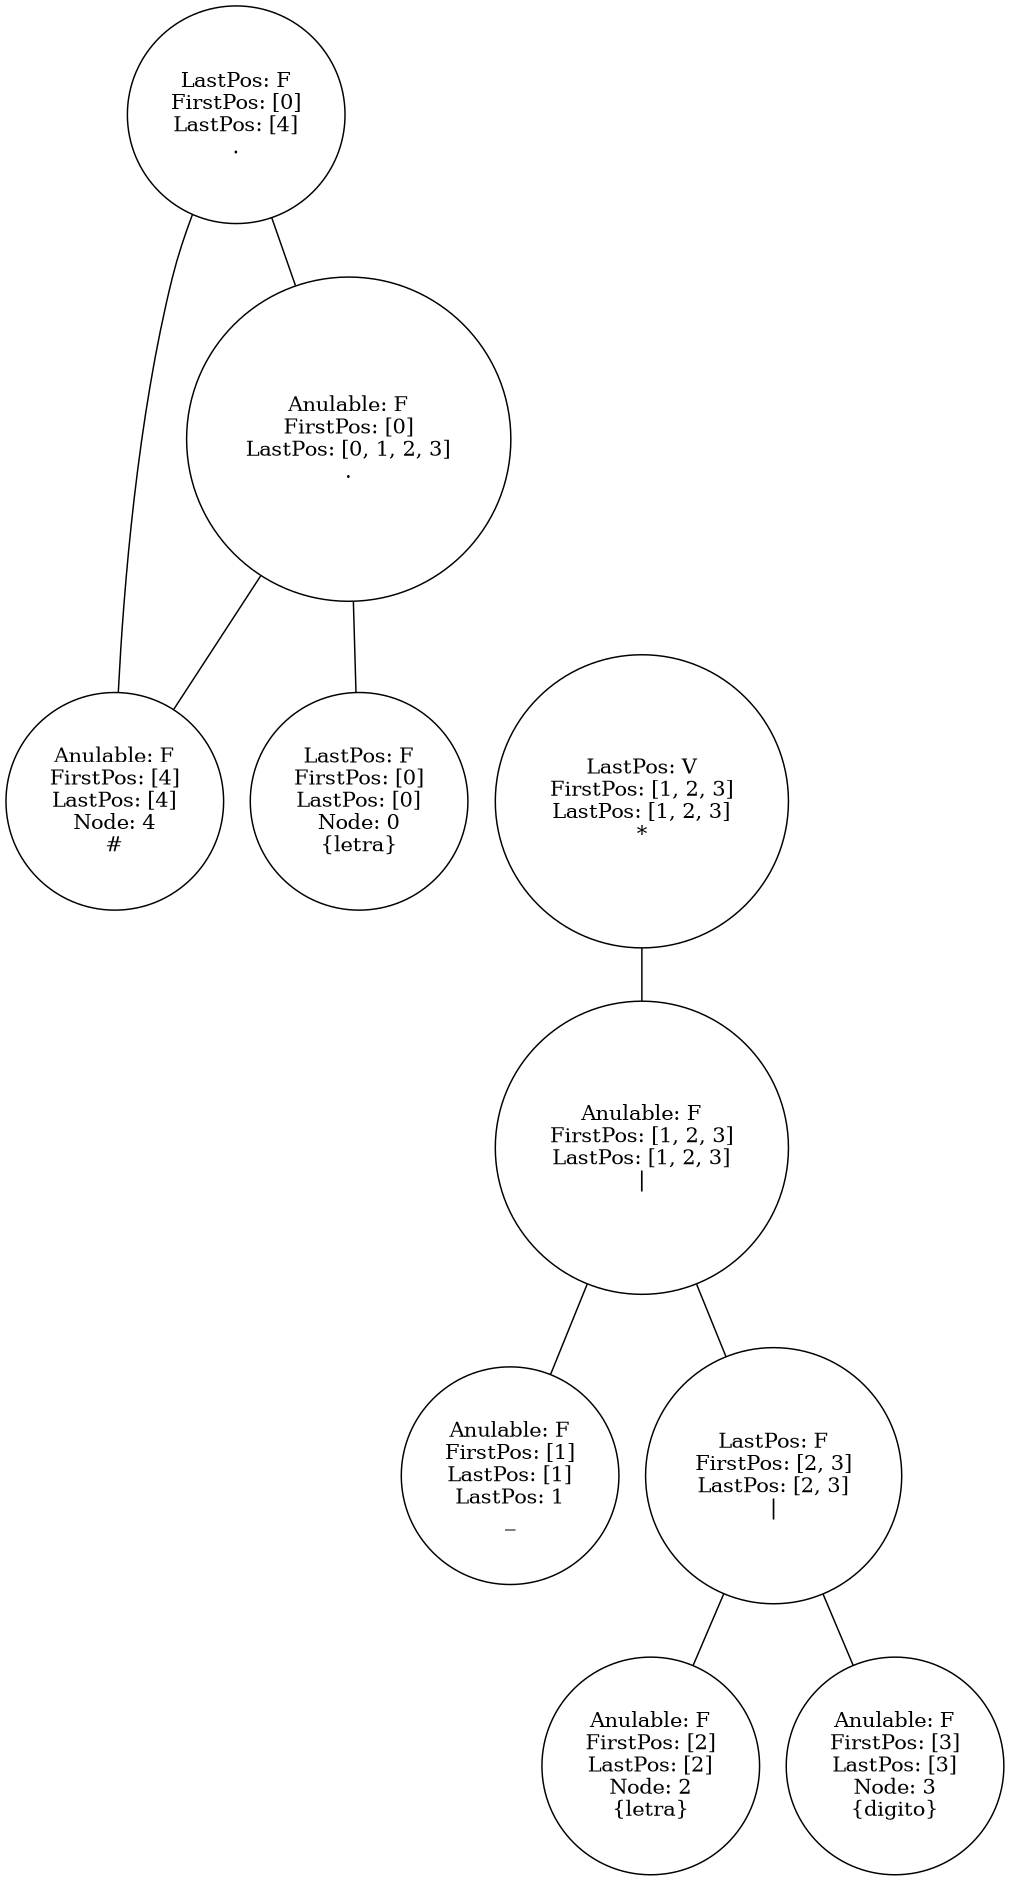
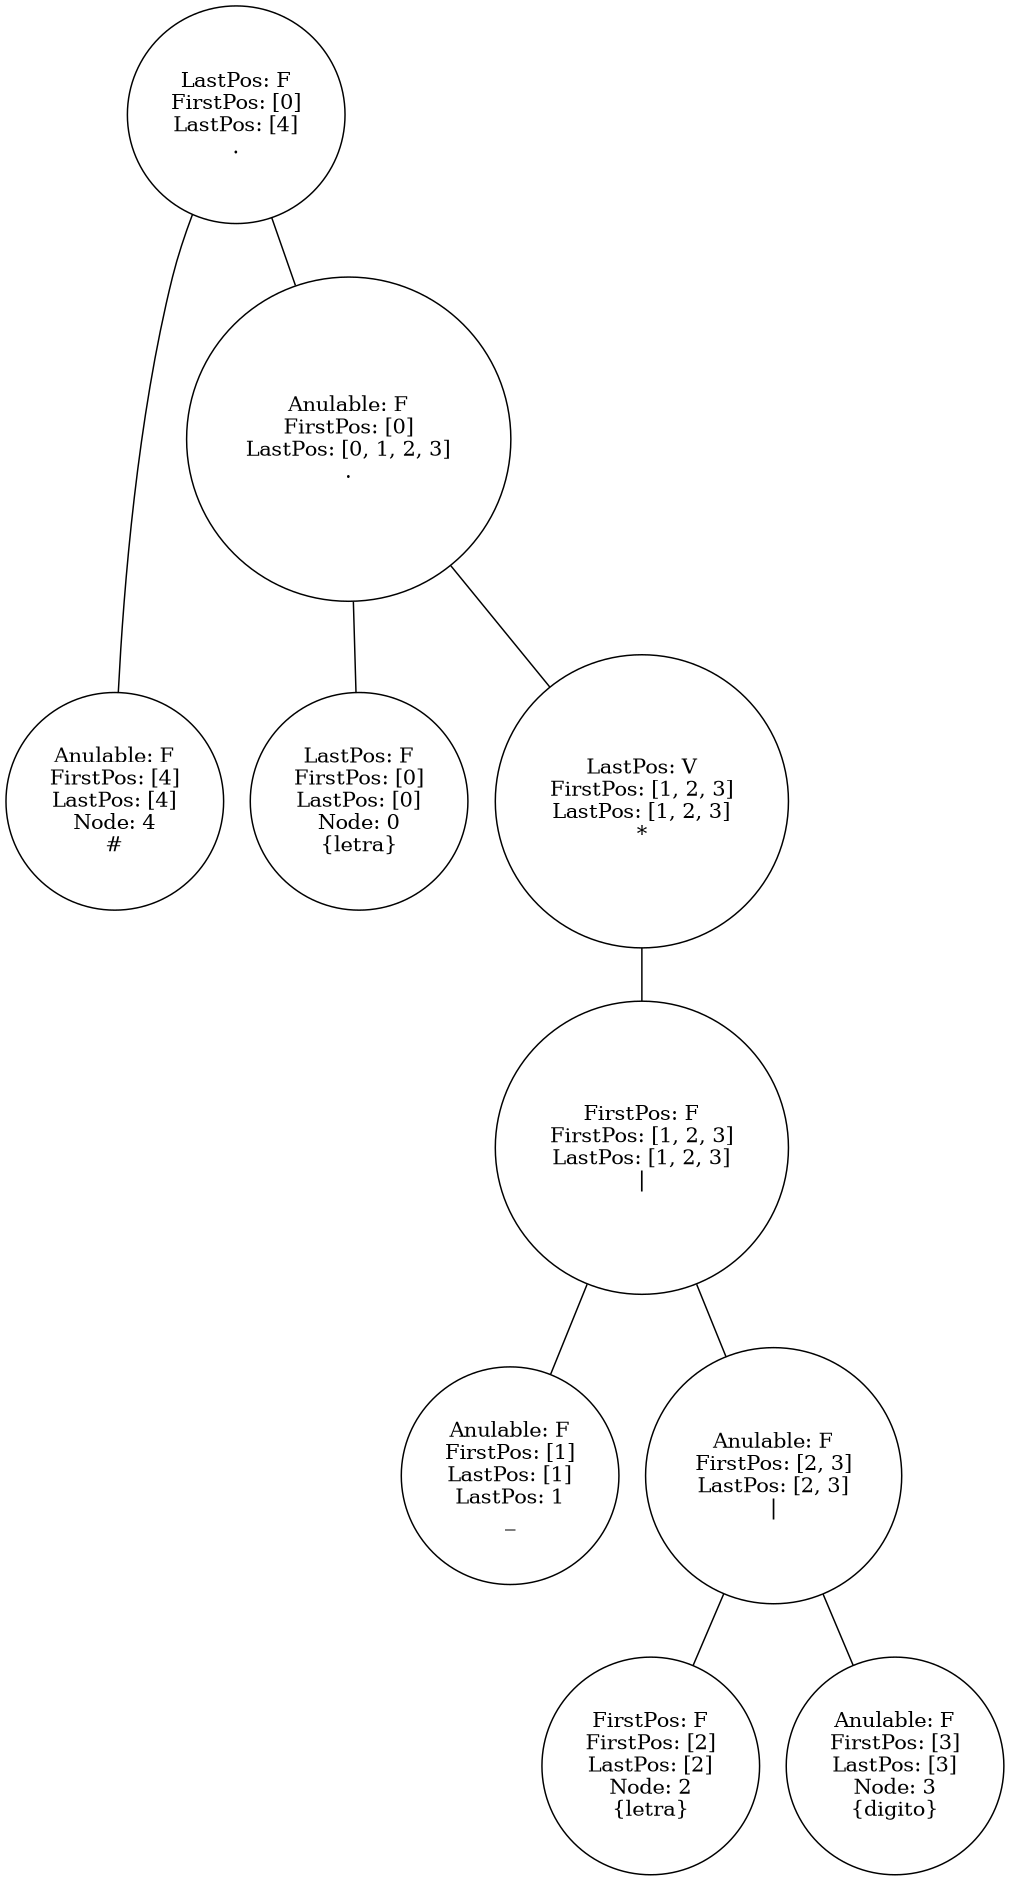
(217, 643) -> (500, 626)
(642, 1148) -> (642, 1148)
(774, 1476) -> (774, 1476)
(651, 1766) -> (651, 1766)
